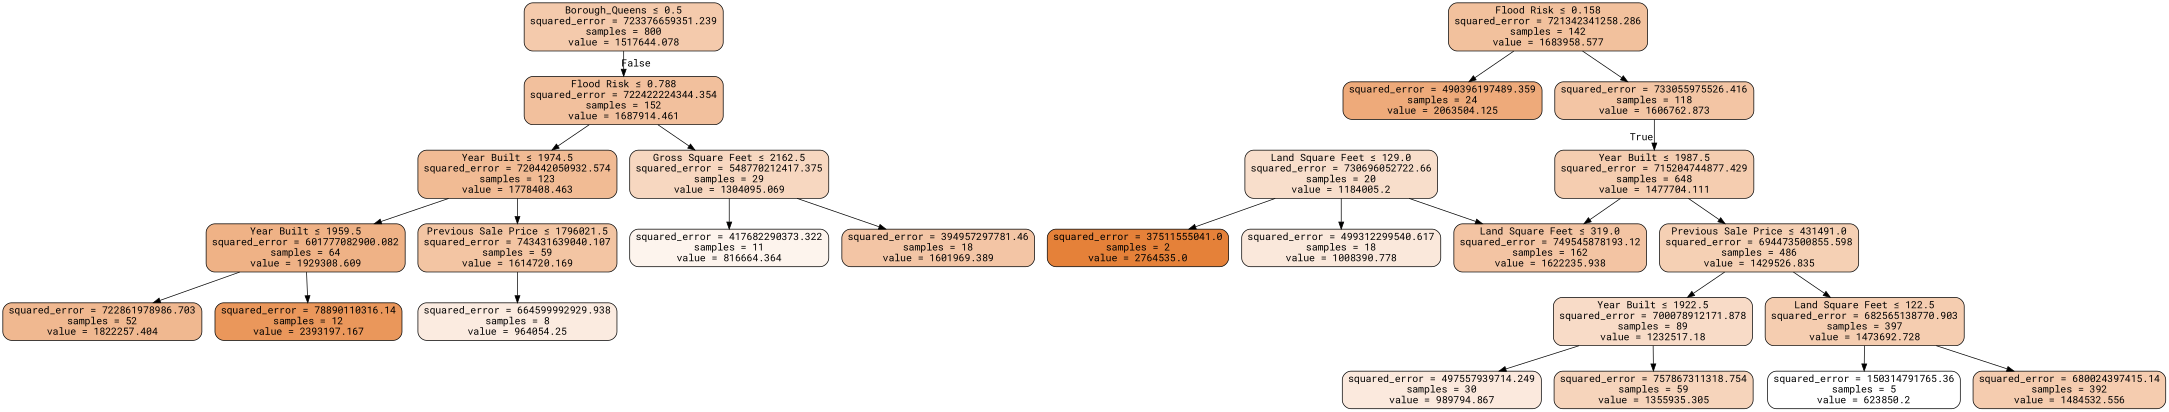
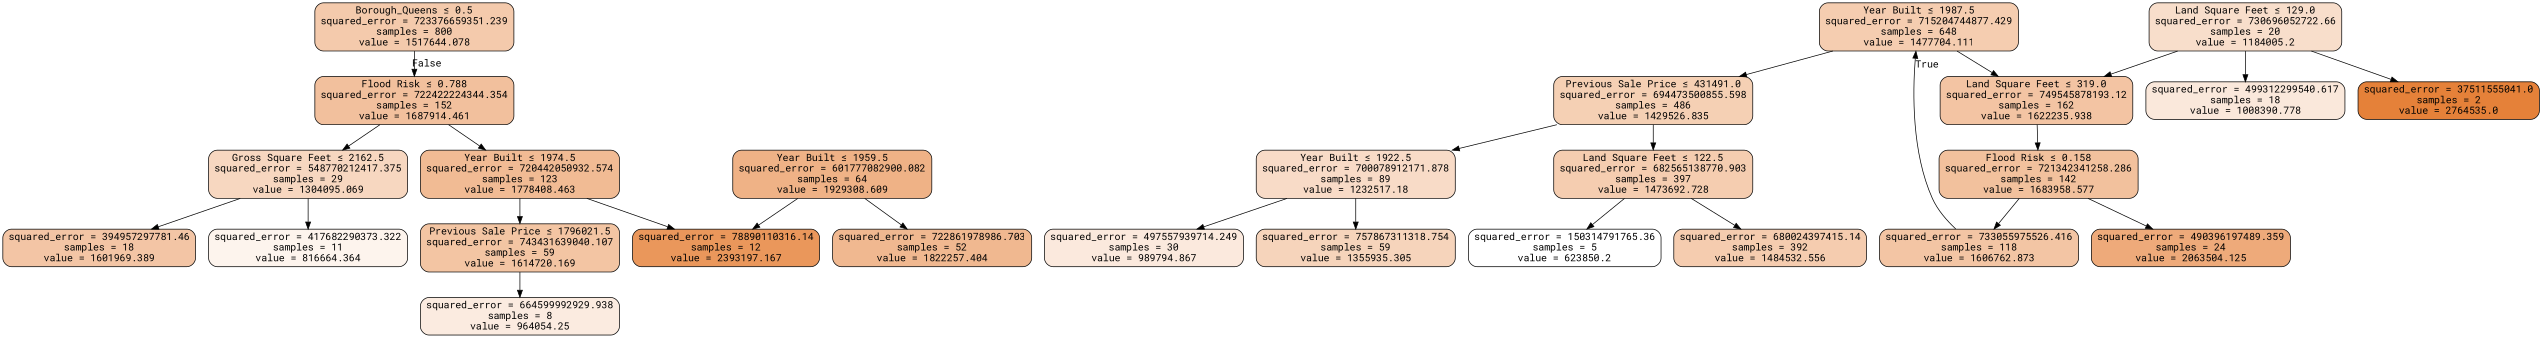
none -> (2037, 134)
(415, 210) -> (627, 213)
